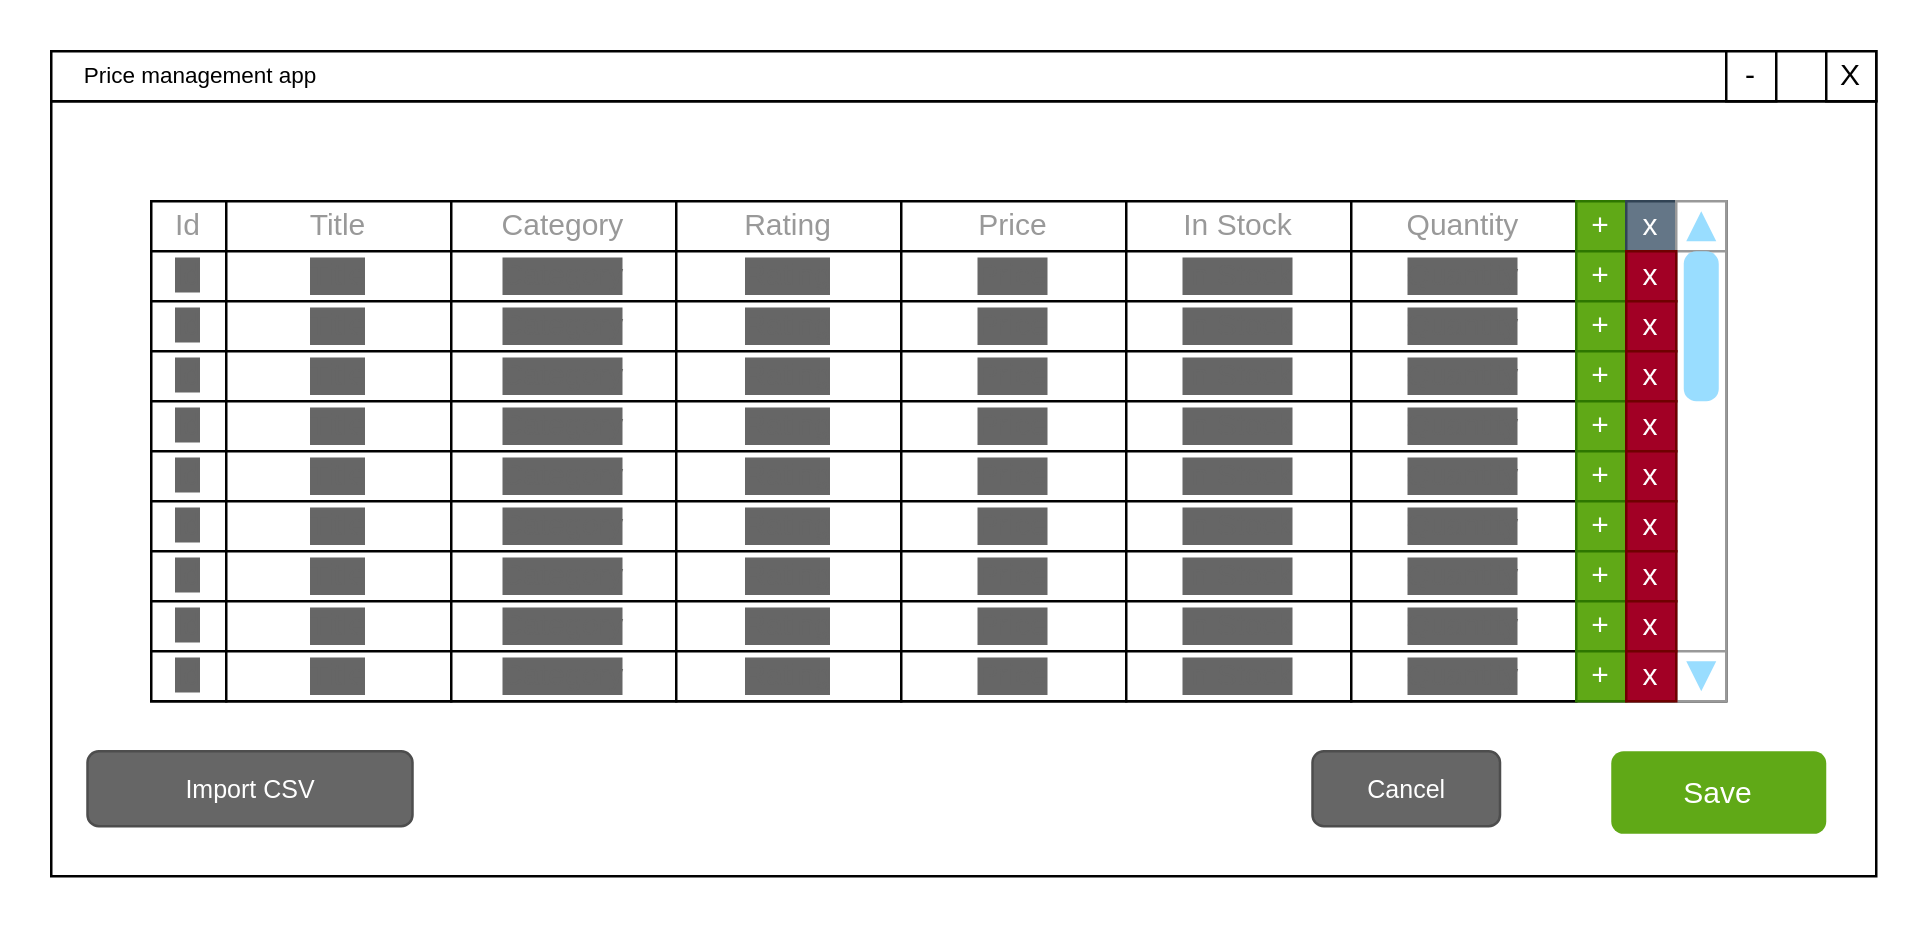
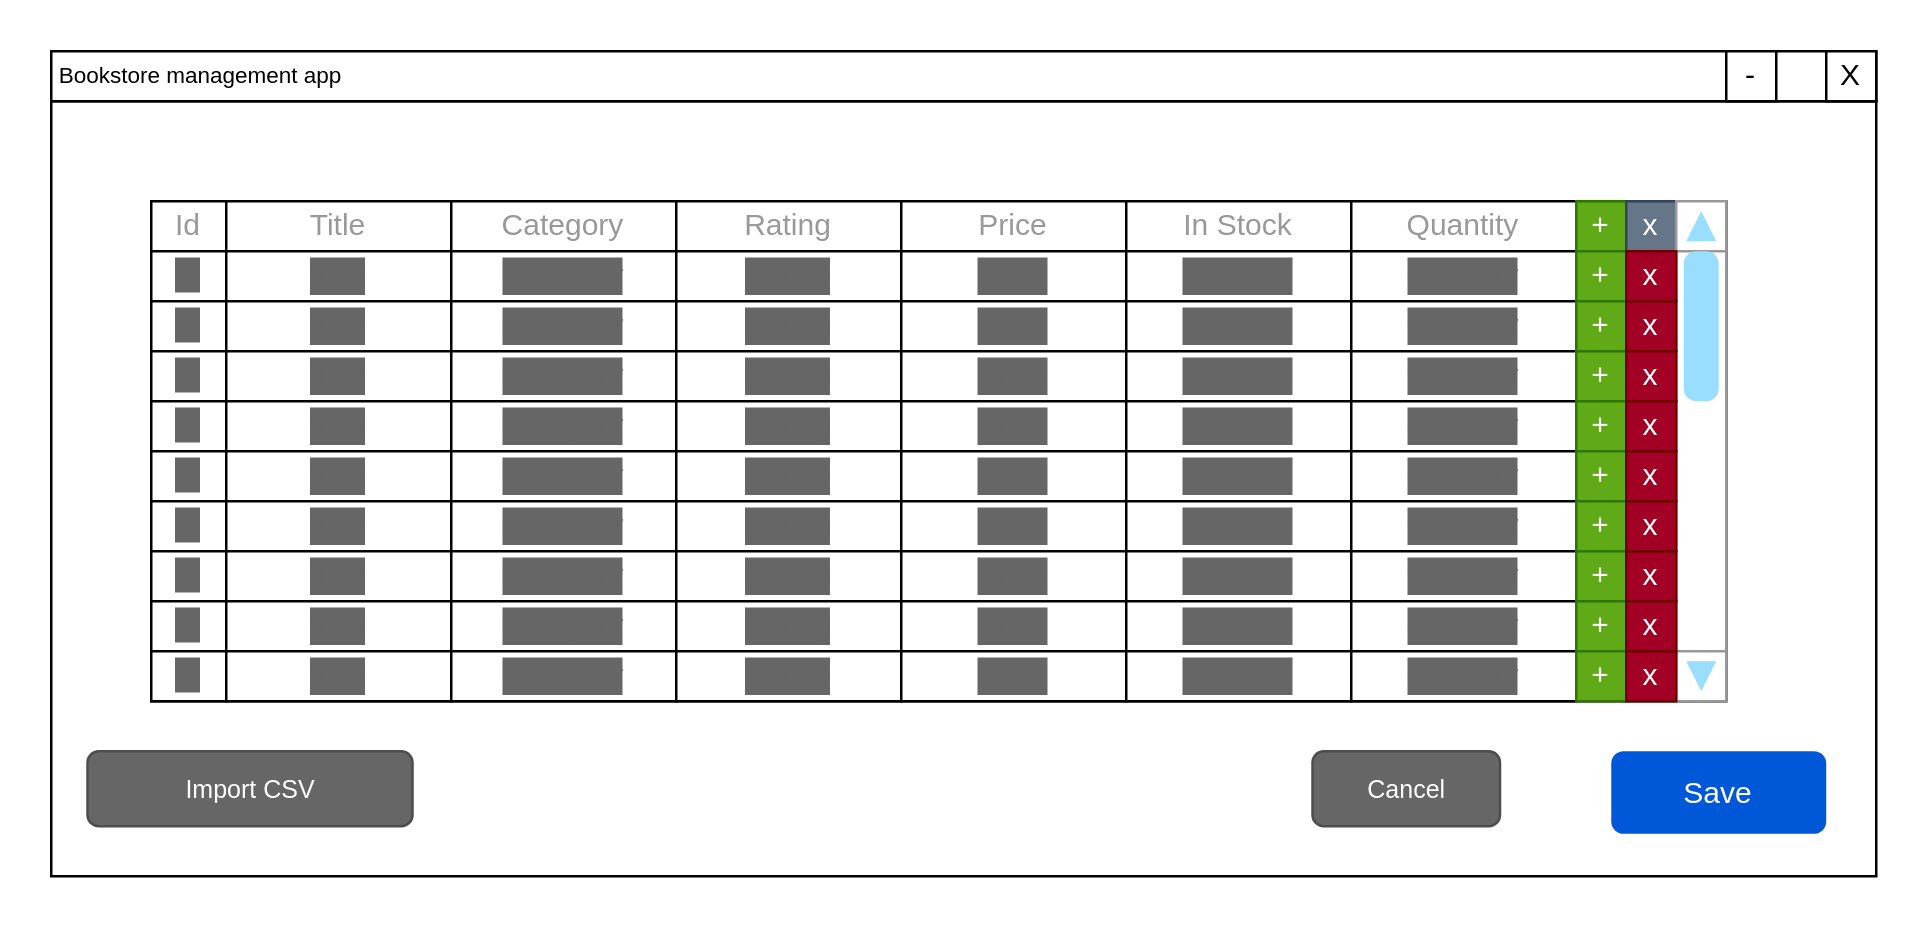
(201, 76) -> (201, 76)
(1719, 793) -> (1719, 793)
